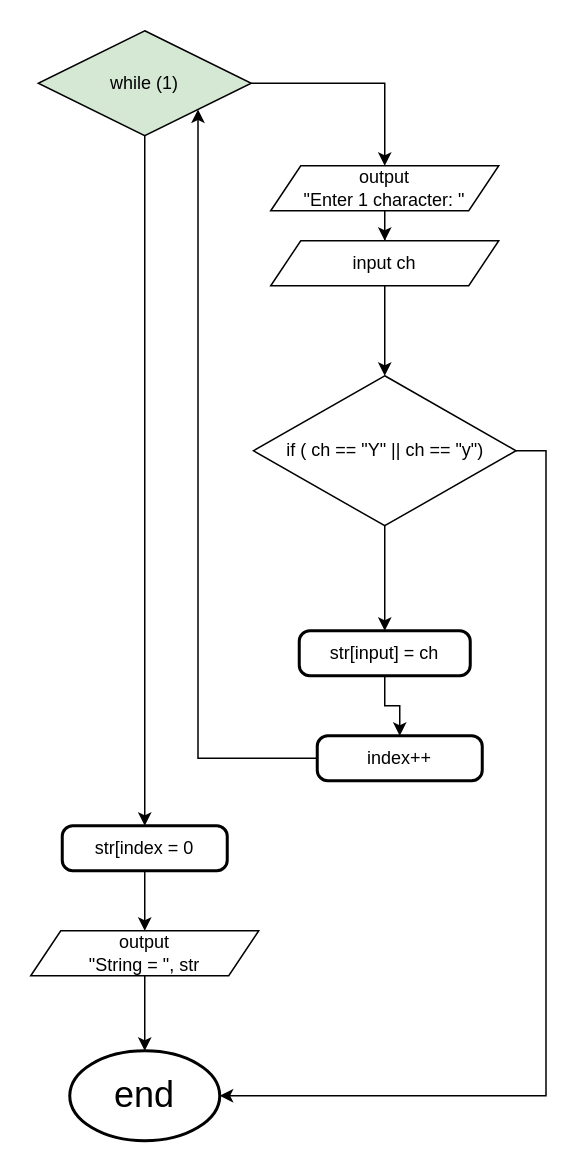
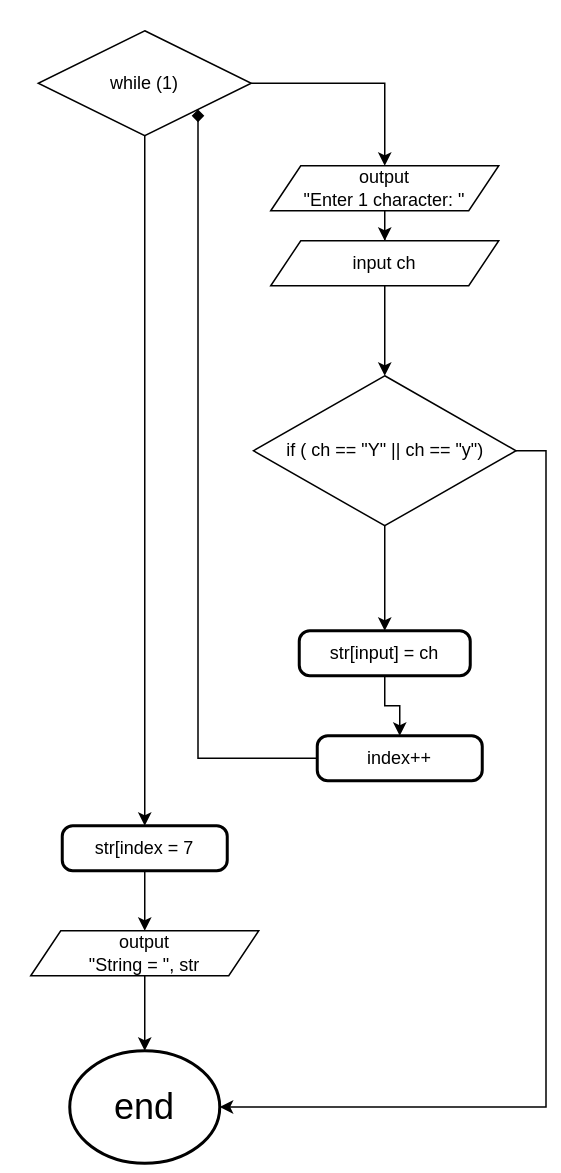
(145, 83) -> (145, 83)
(198, 121) -> (198, 122)
(145, 848) -> (145, 848)
(145, 1096) -> (145, 1107)
